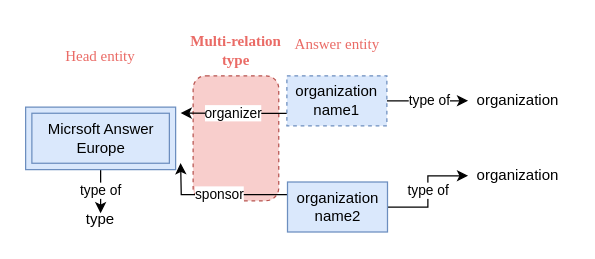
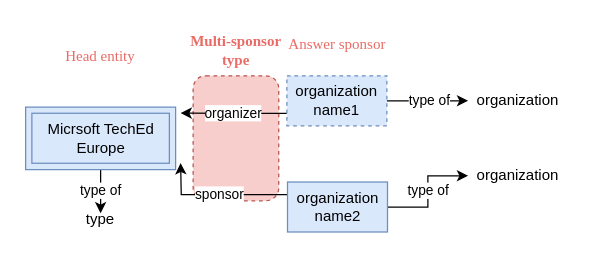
(338, 44) -> (338, 44)
(236, 51) -> (236, 51)
(101, 138) -> (101, 138)
